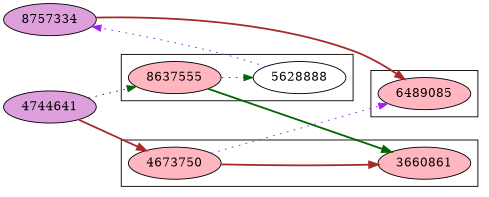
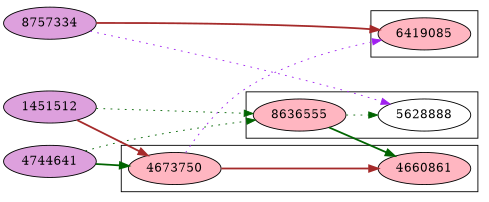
(184, 45) -> (237, 64)
(175, 78) -> (300, 115)
(424, 94) -> (424, 34)
none -> (50, 107)
(108, 133) -> (108, 165)
(424, 163) -> (424, 169)
